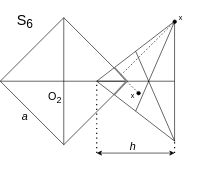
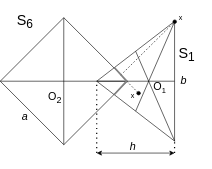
none -> (187, 54)
none -> (184, 81)
none -> (160, 86)
